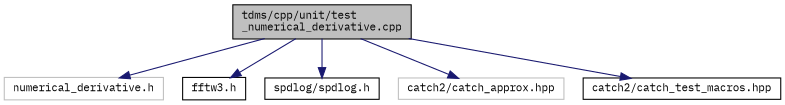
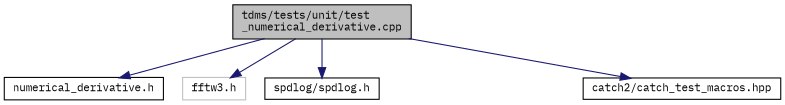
(322, 22) -> (322, 22)
(84, 89) -> (84, 89)
(214, 89) -> (214, 89)
(481, 89) -> none
